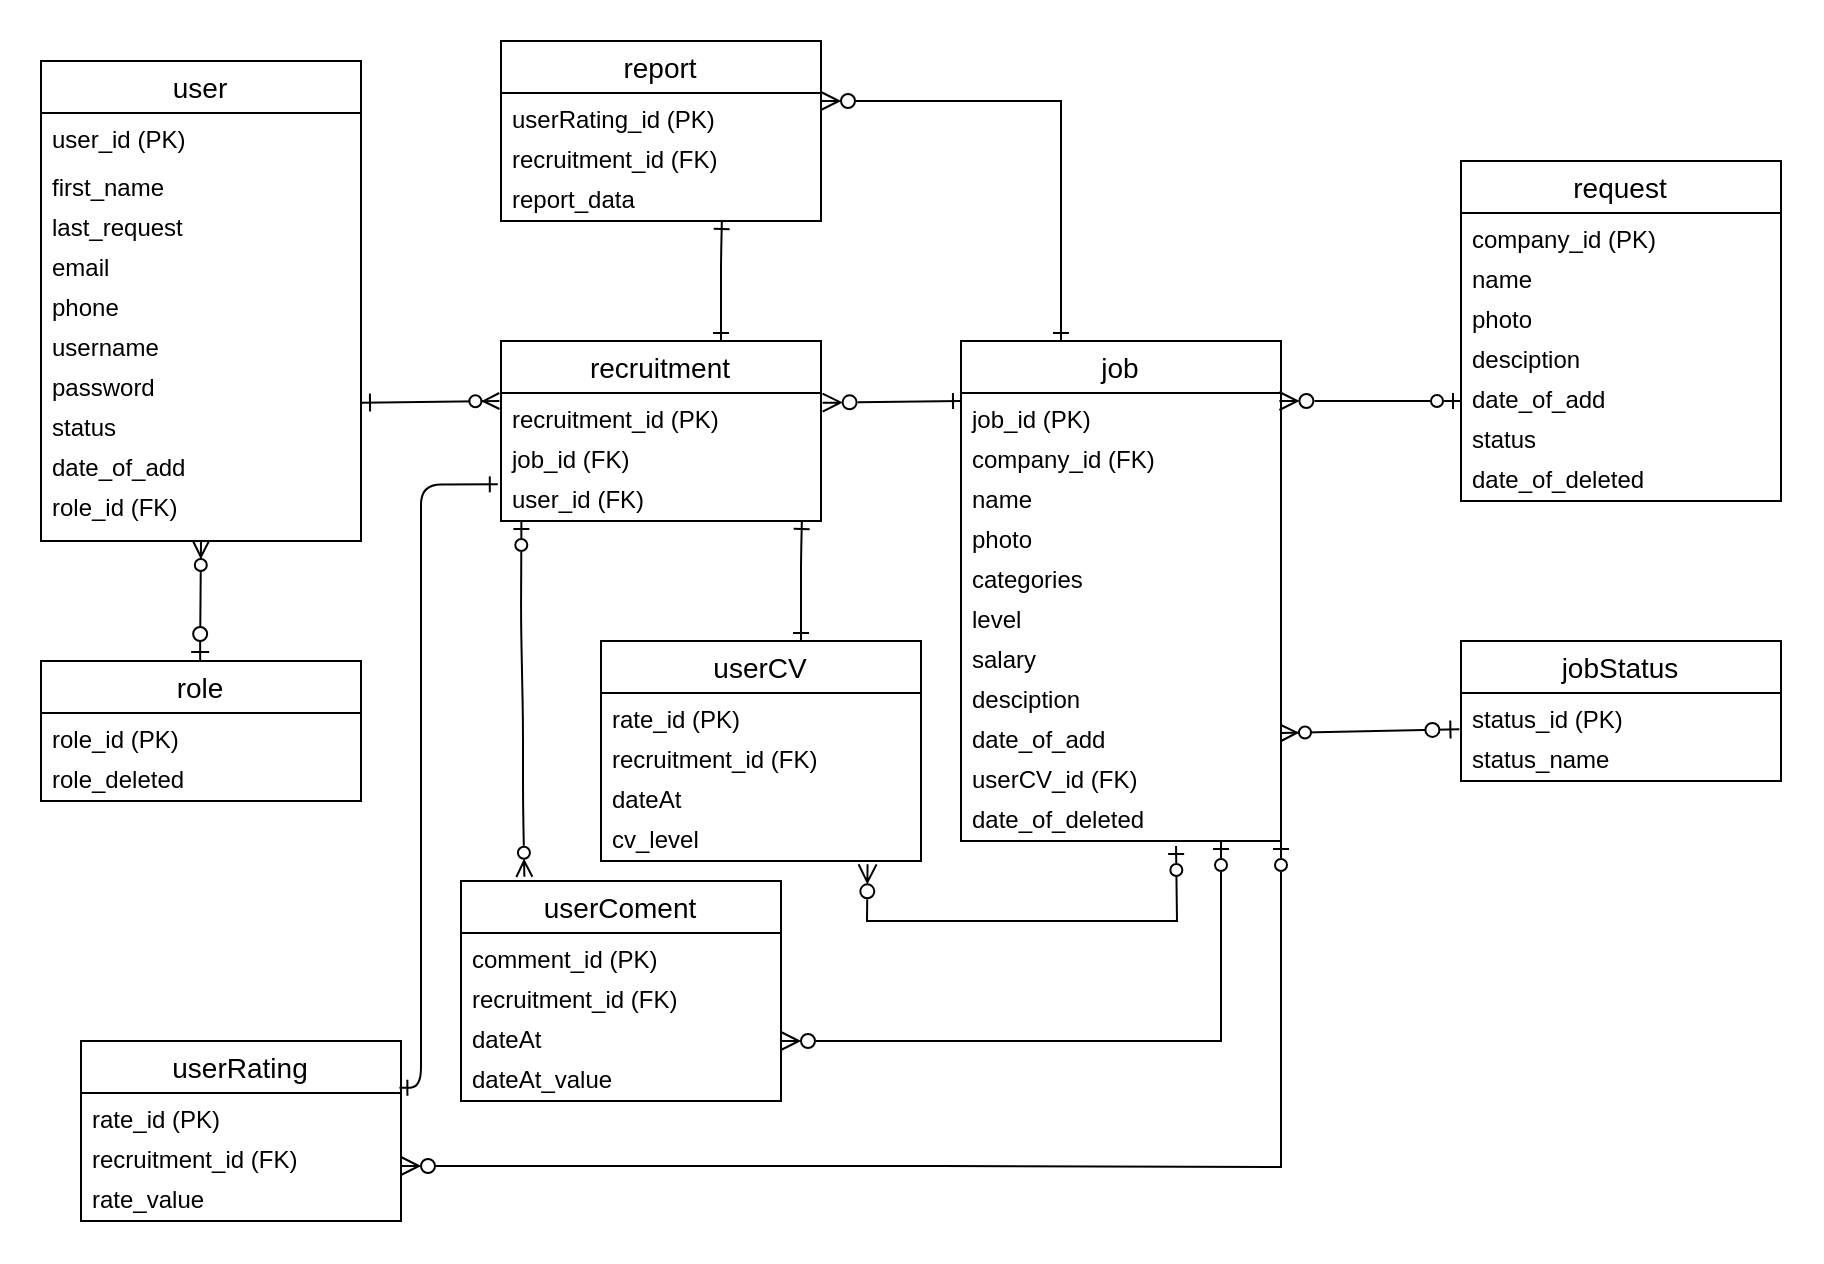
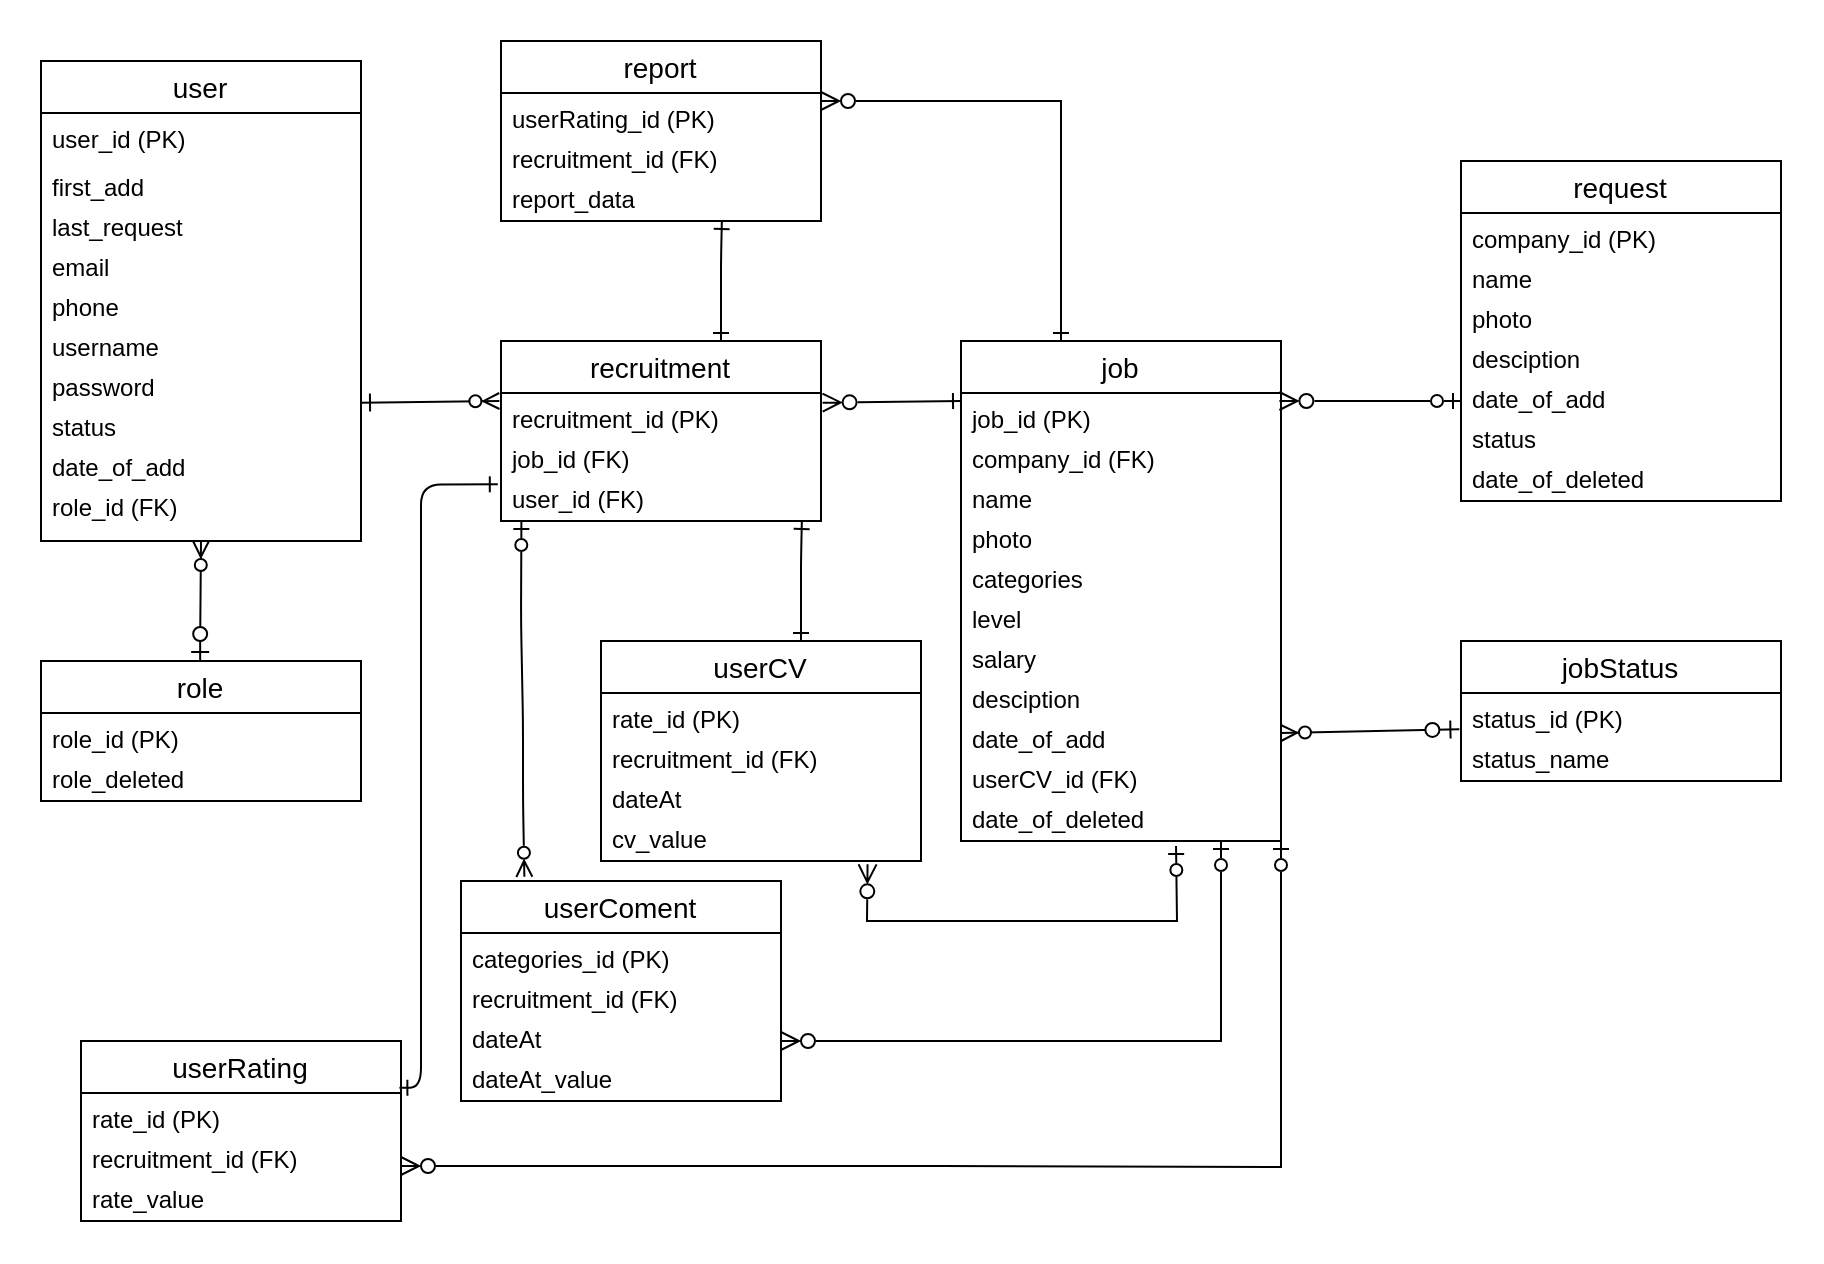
(116, 188) -> (109, 188)
(660, 840) -> (663, 840)
(567, 960) -> (584, 960)
